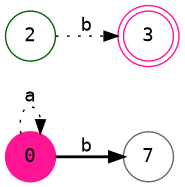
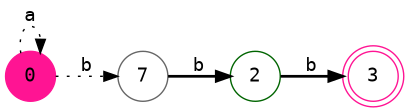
(80, 36) -> (304, 76)
none -> (192, 76)
(83, 157) -> (80, 76)
